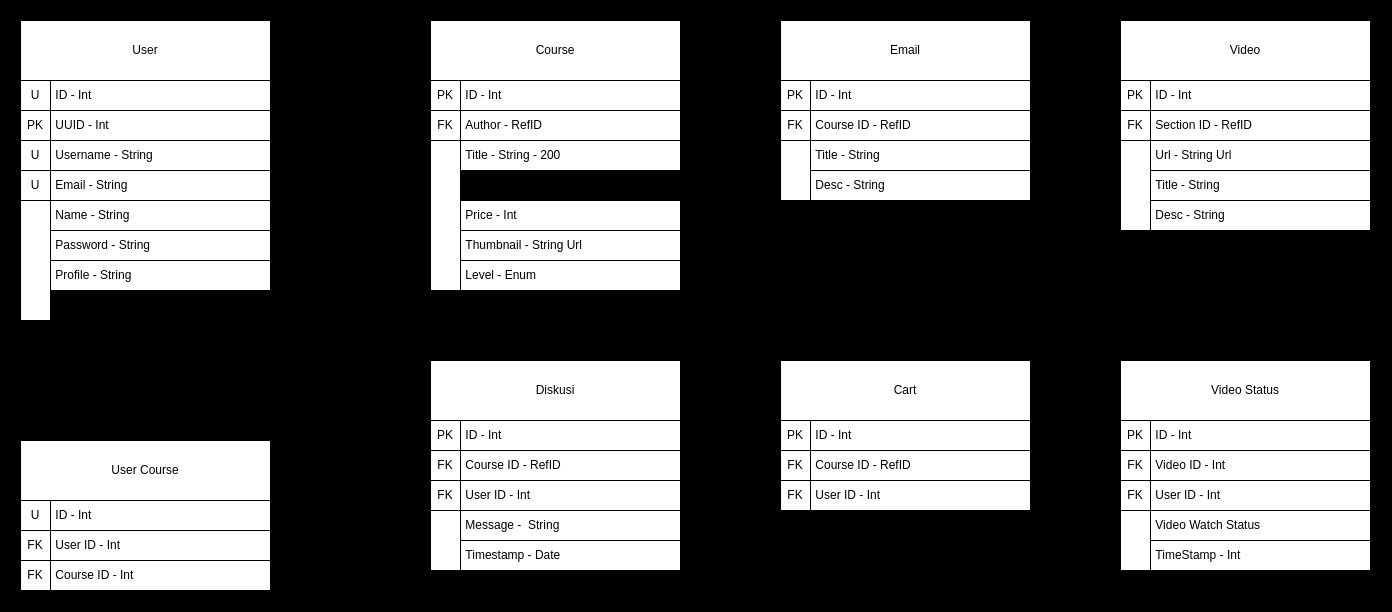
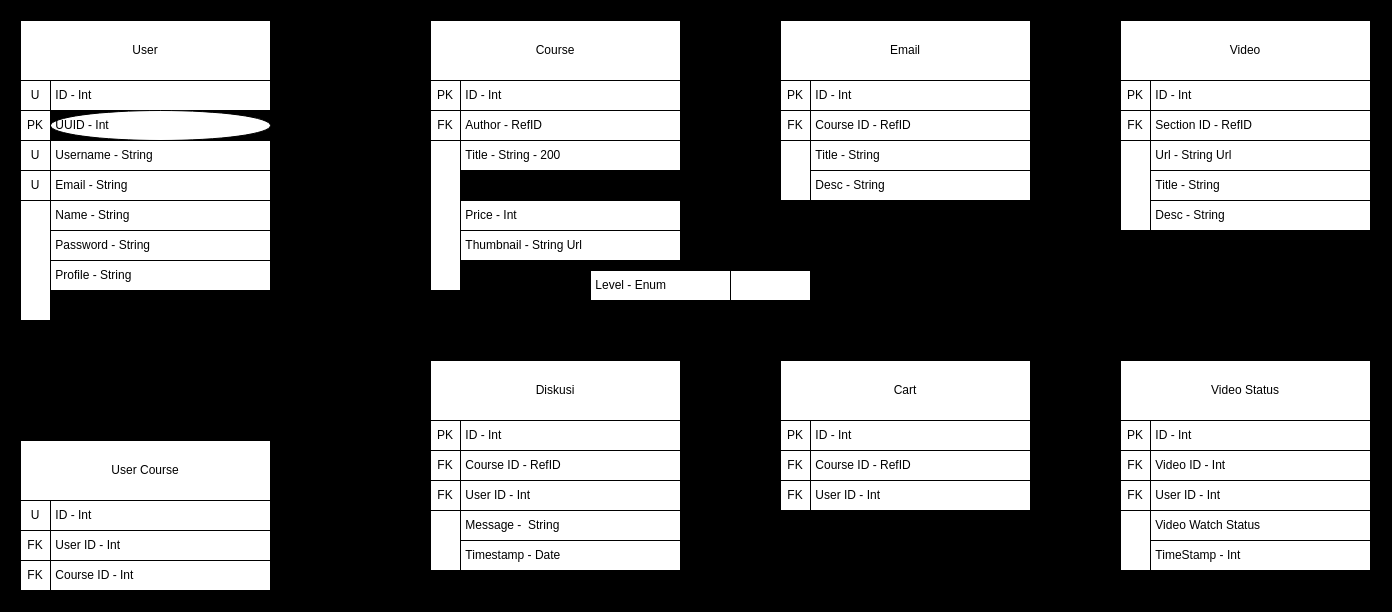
(161, 126) -> (161, 126)
(571, 276) -> (701, 286)
